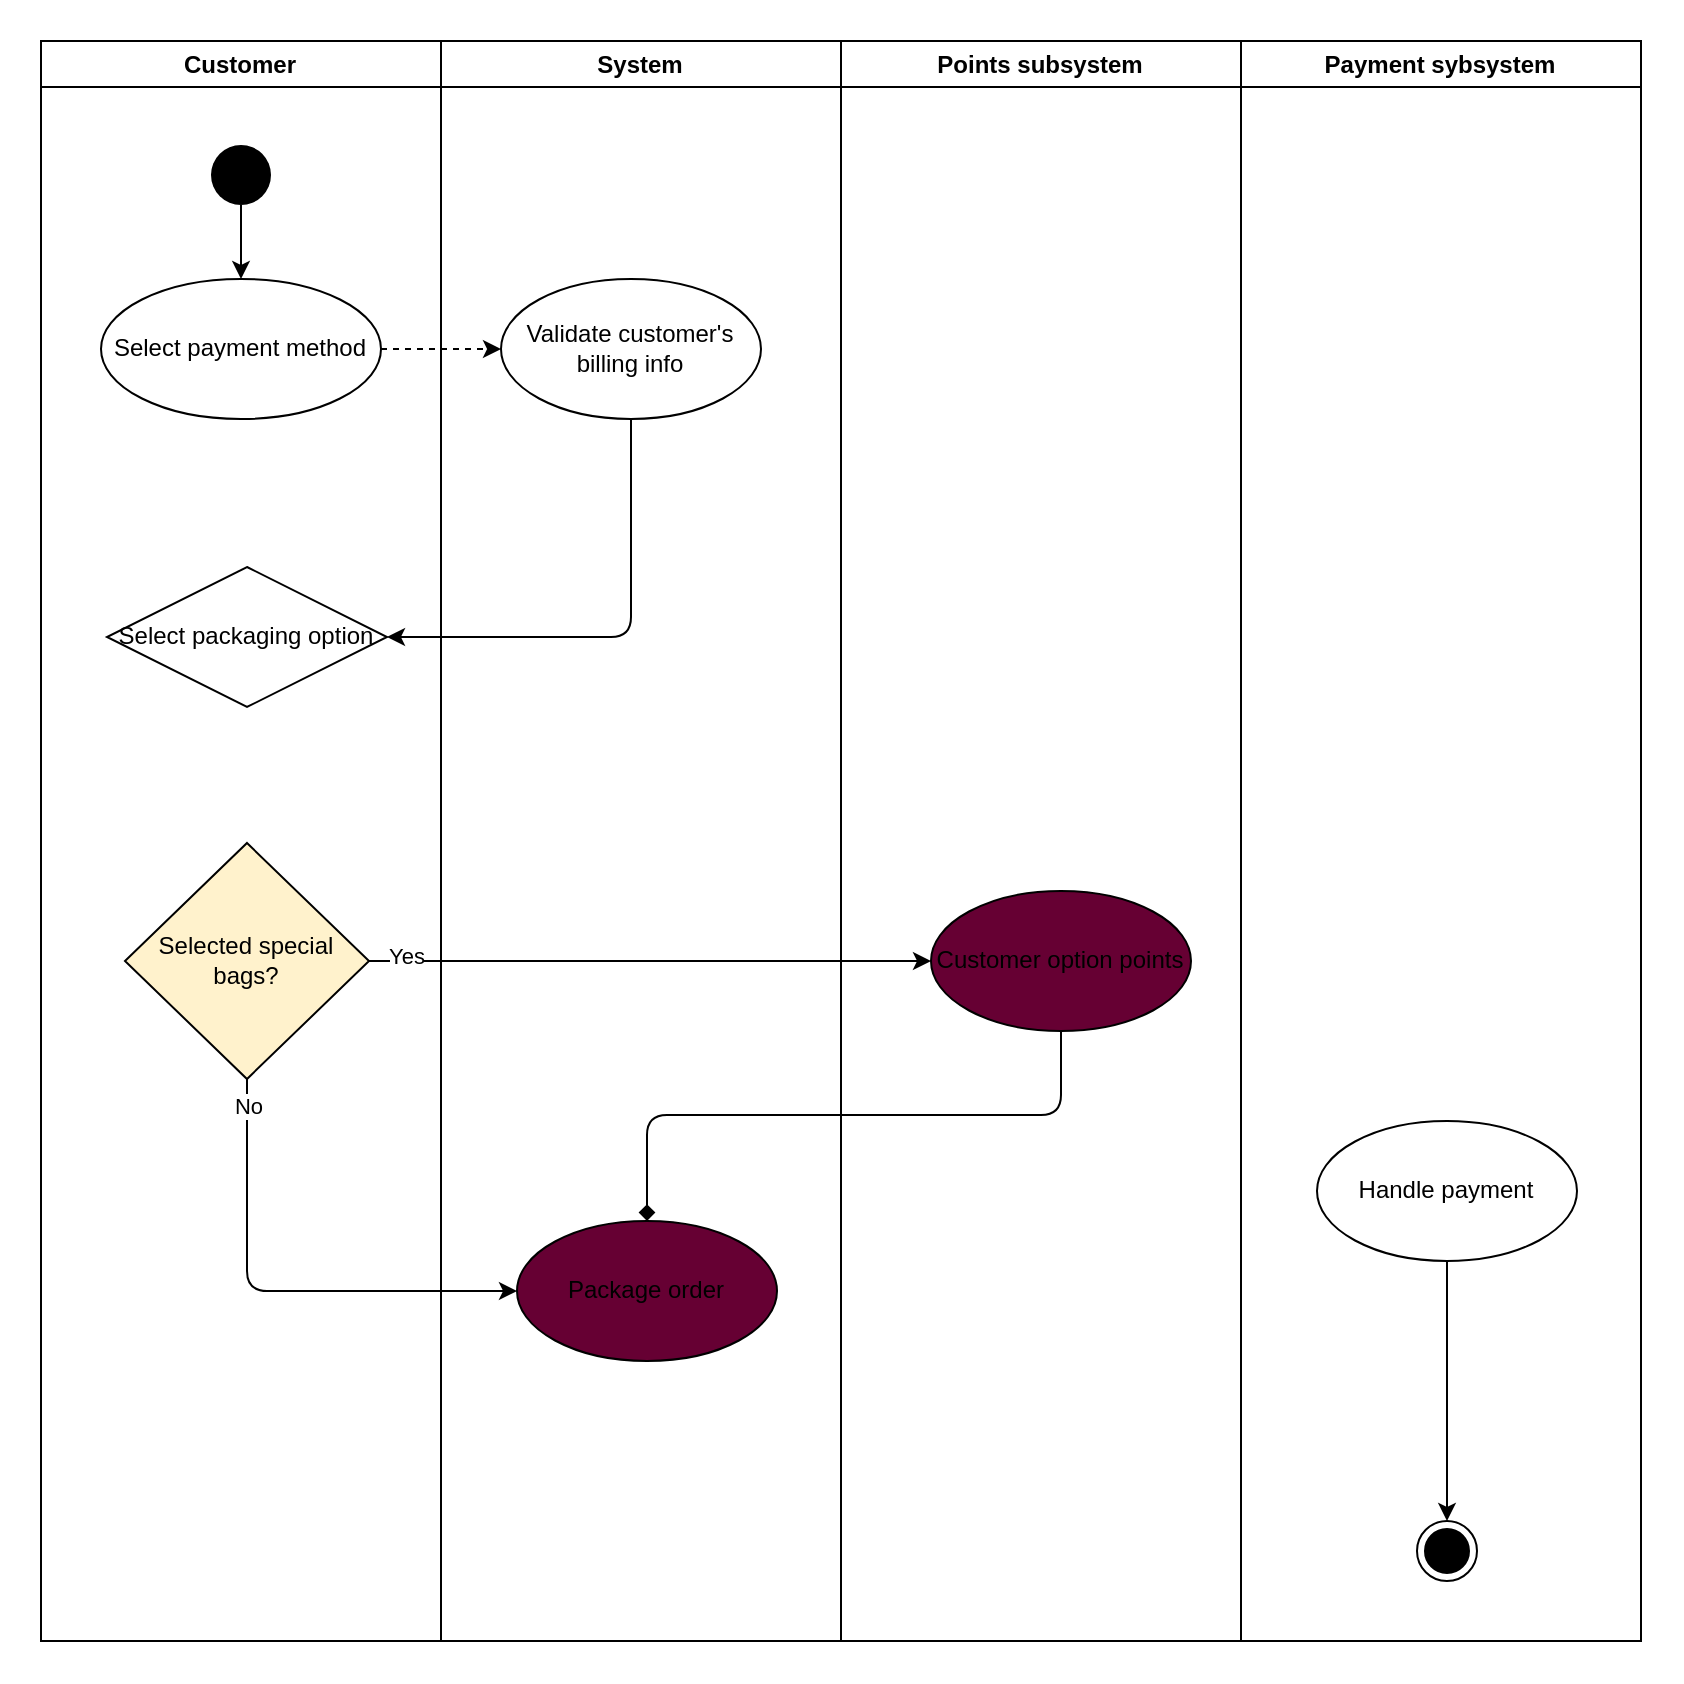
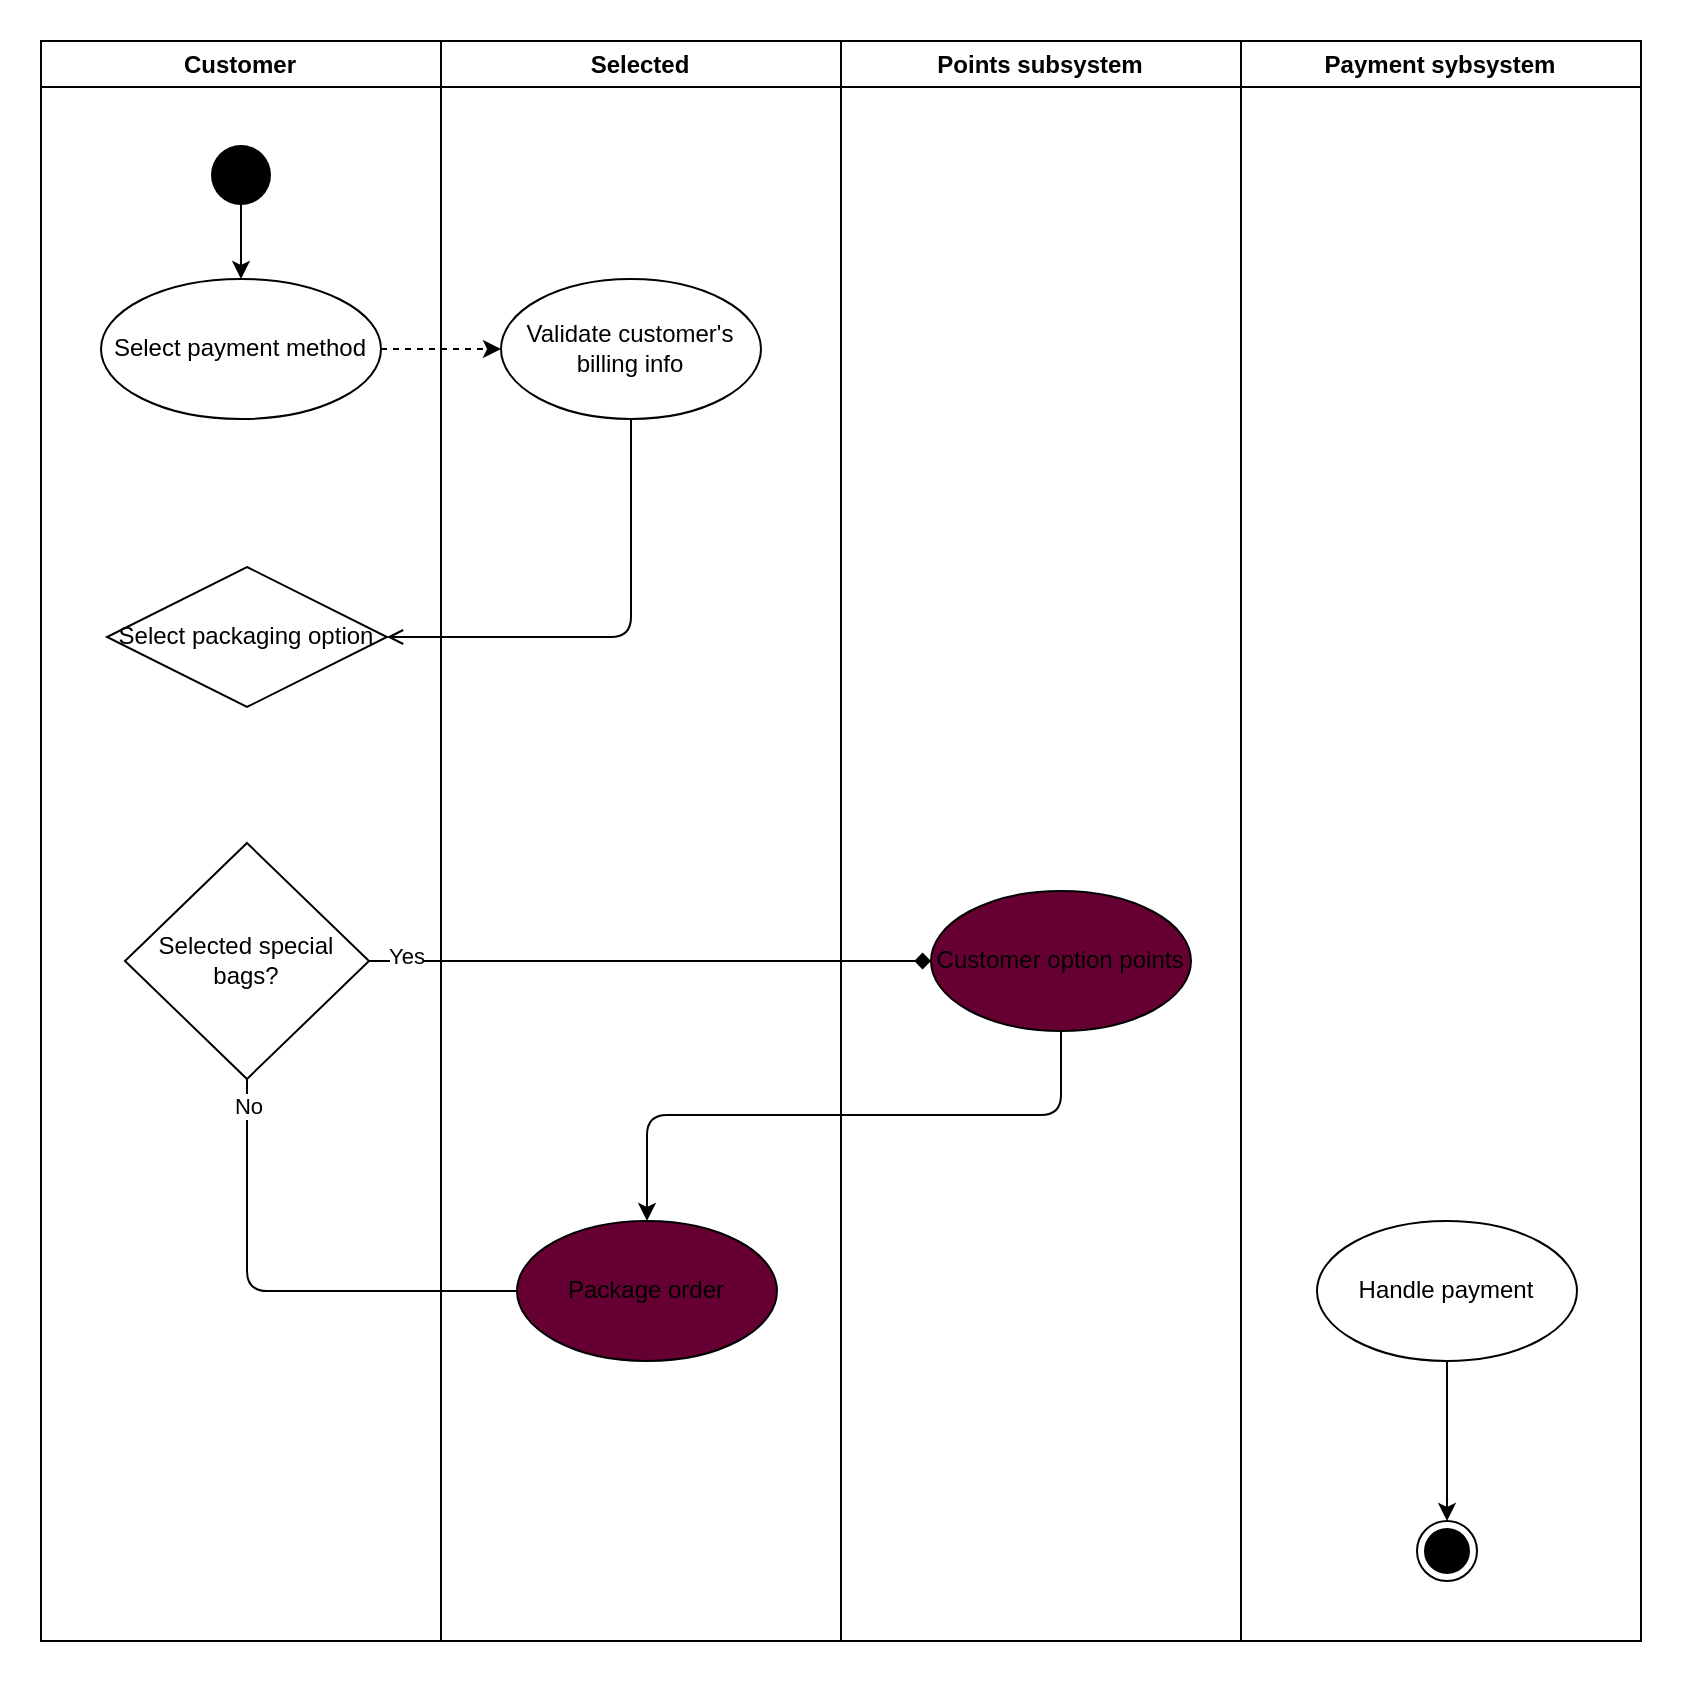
(640, 65) -> (640, 65)
(402, 637) -> (398, 637)
(247, 961) -> (247, 961)
(915, 961) -> (914, 961)
(1447, 1191) -> (1447, 1291)
(647, 1205) -> (647, 1206)
(502, 1291) -> (507, 1291)
